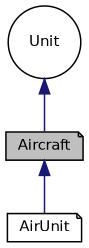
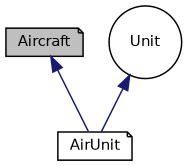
(44, 113) -> (112, 110)
